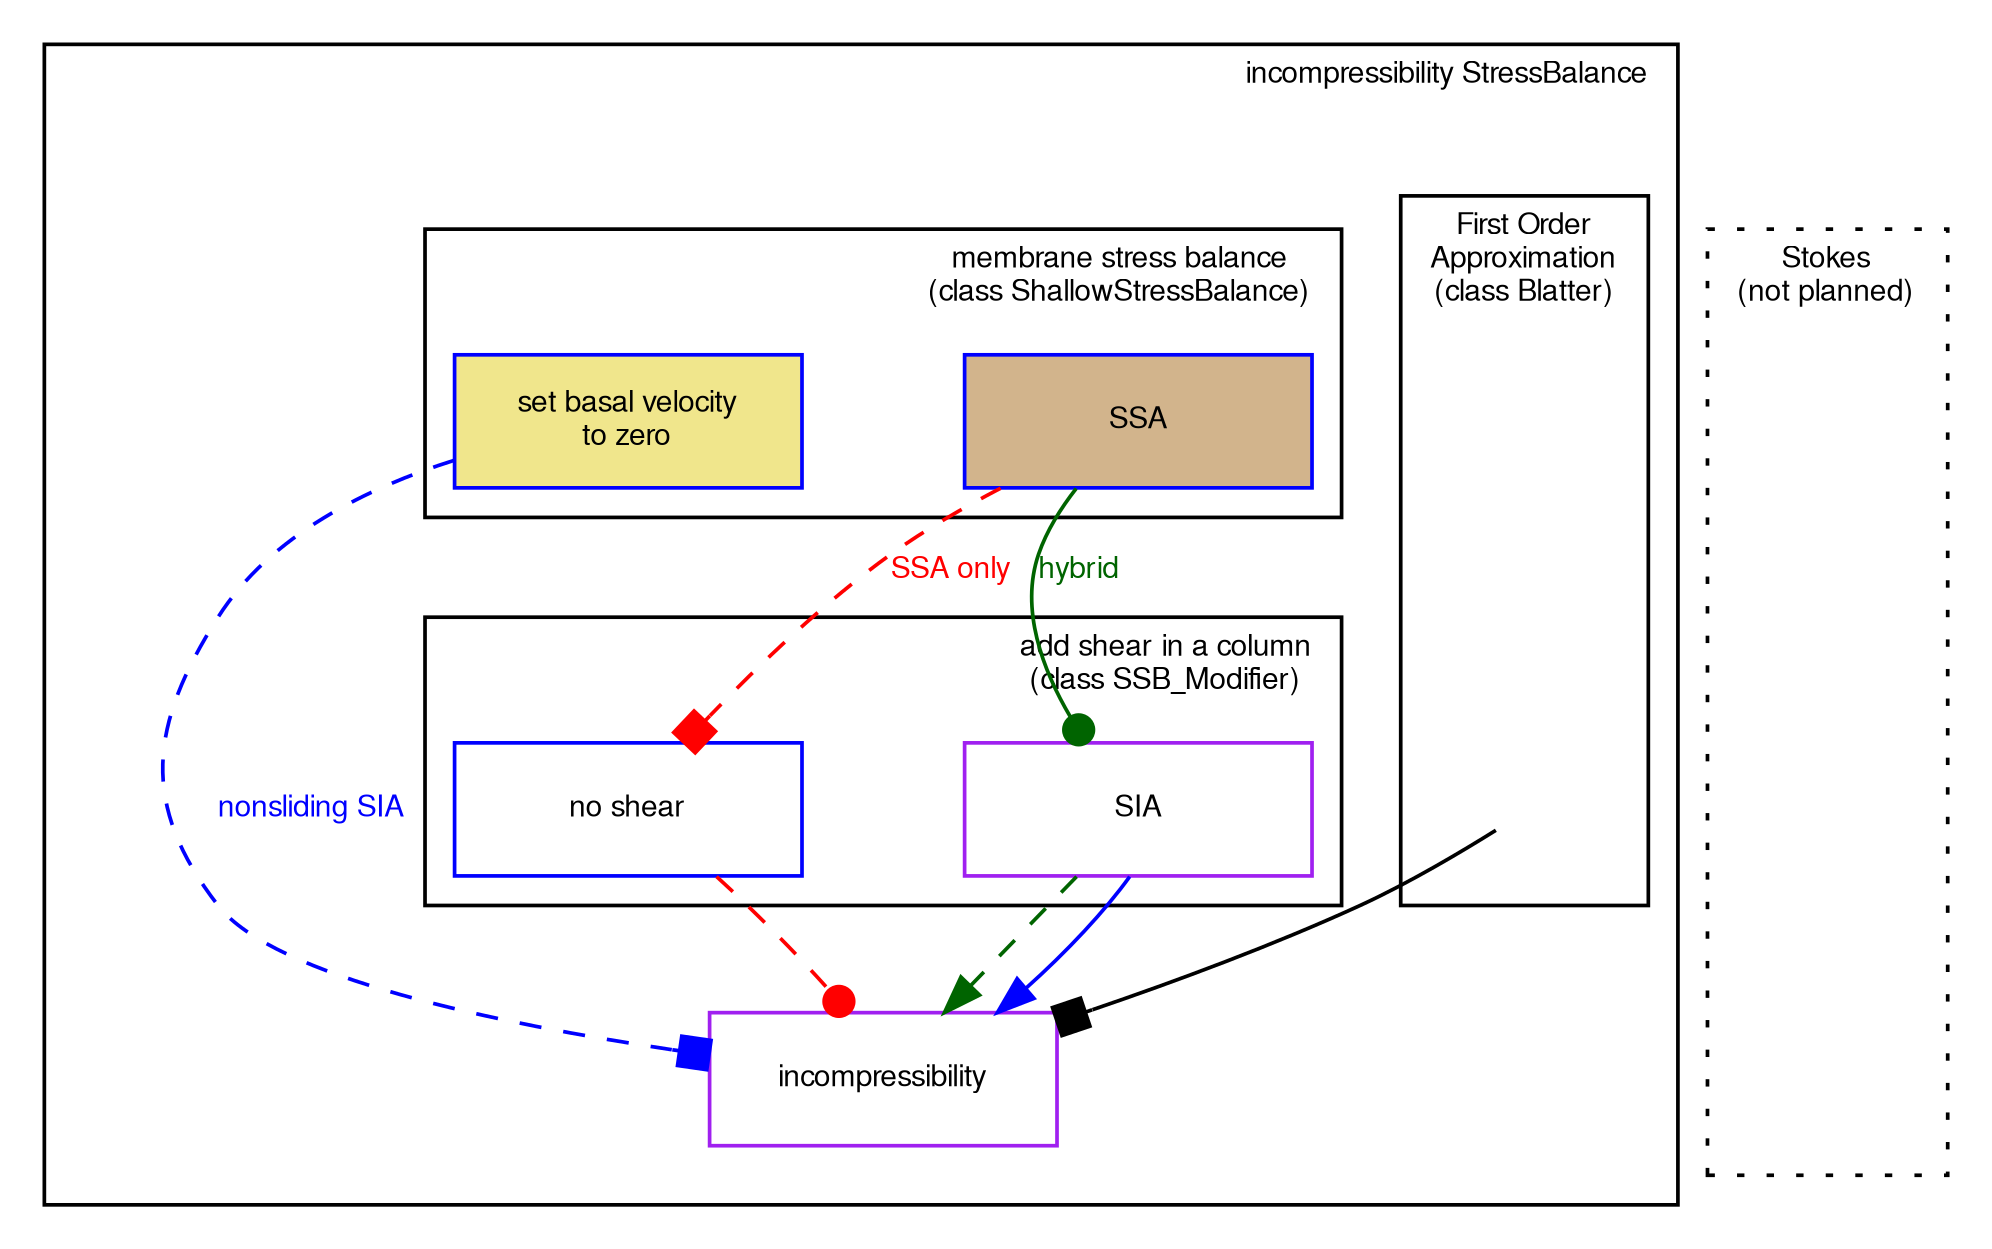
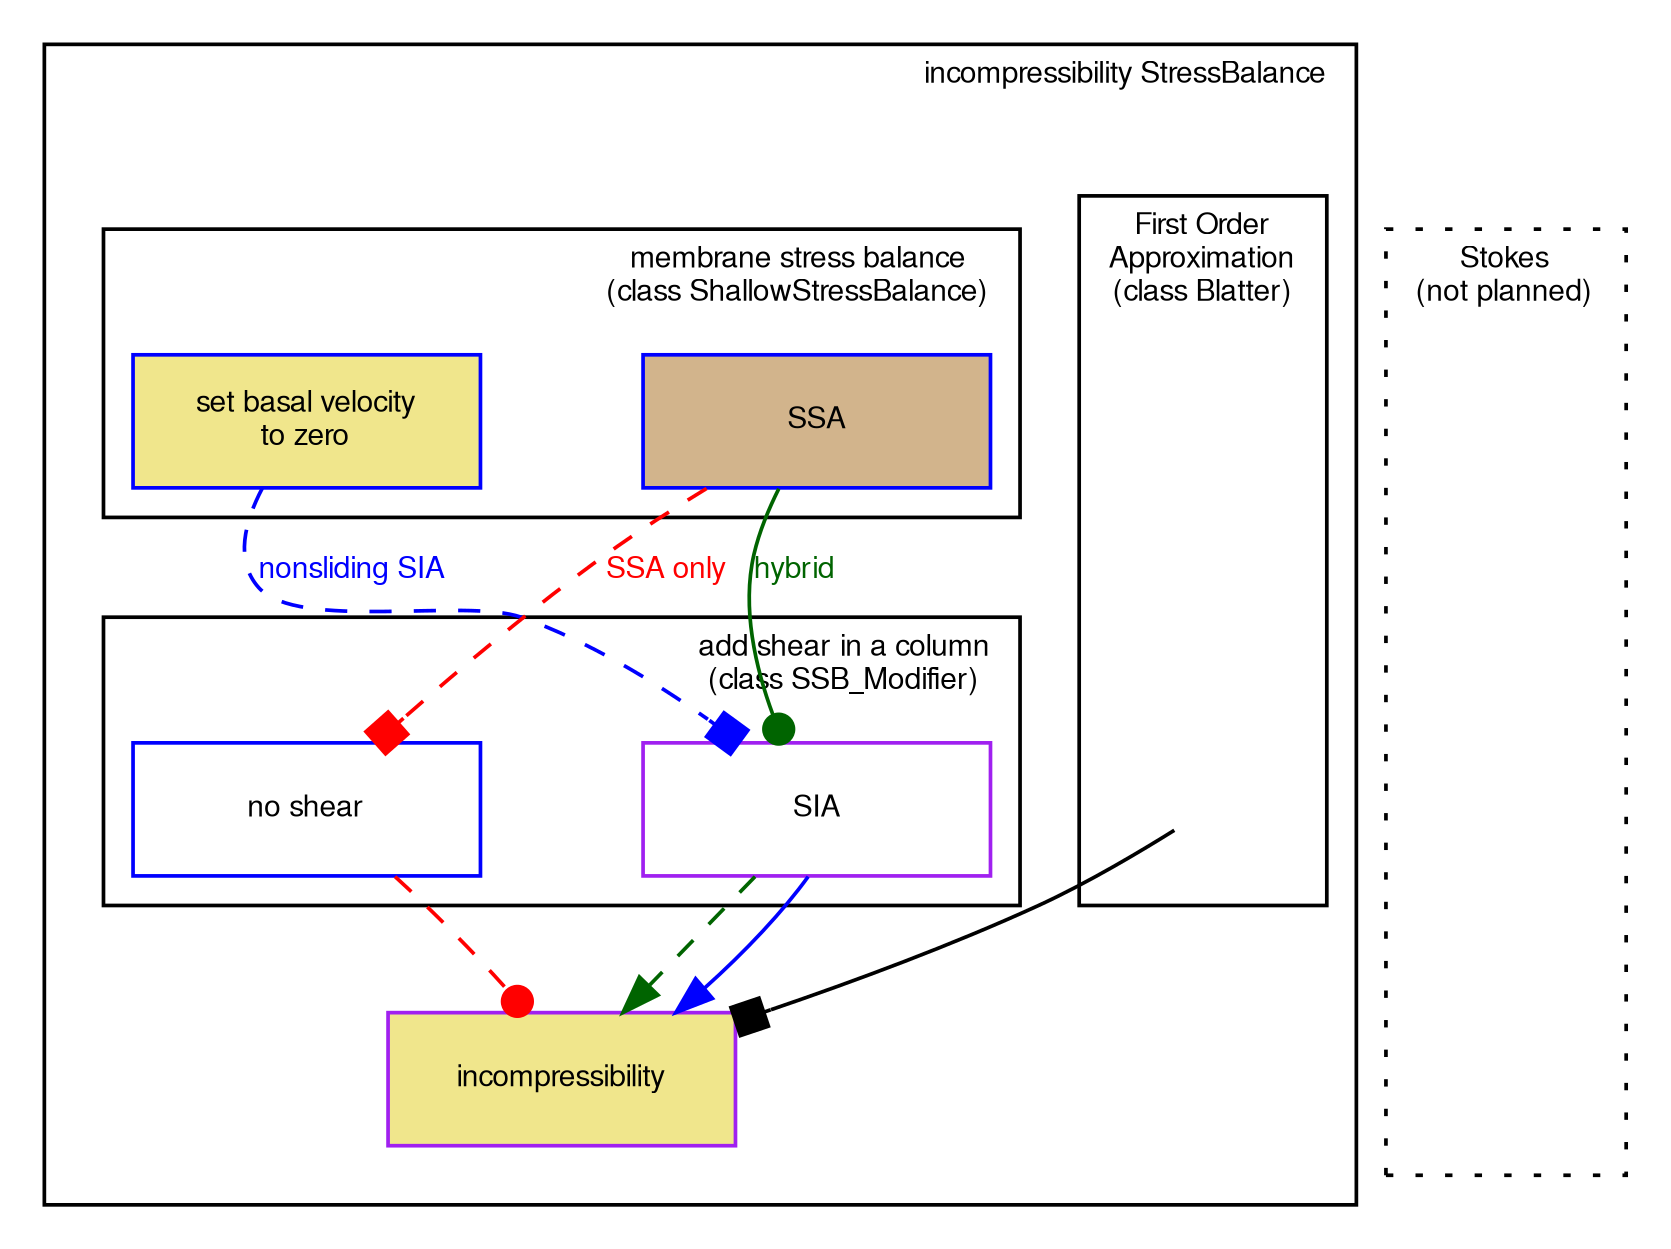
(186, 855) -> (582, 643)
(883, 1079) -> (562, 1079)
